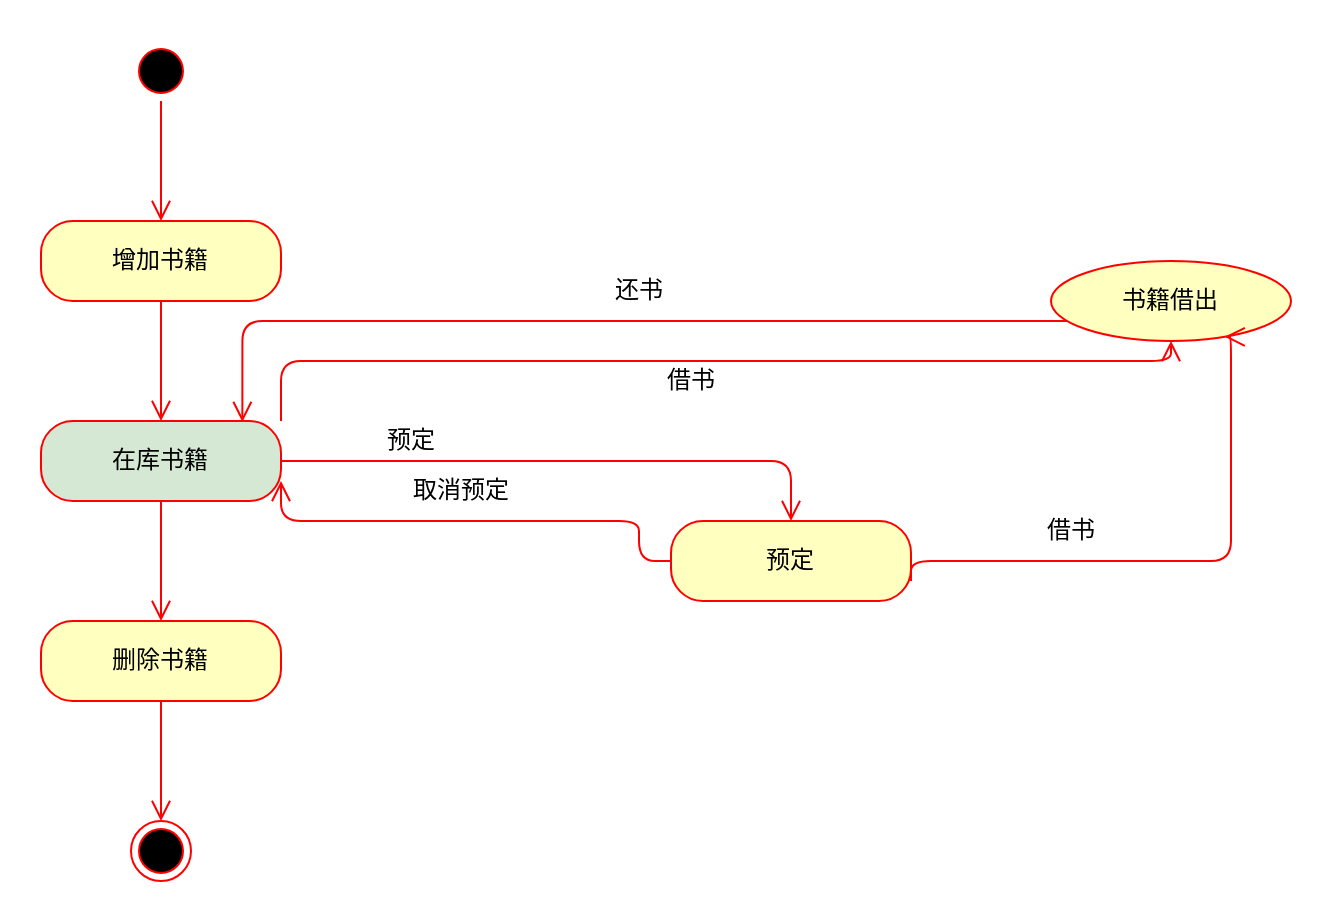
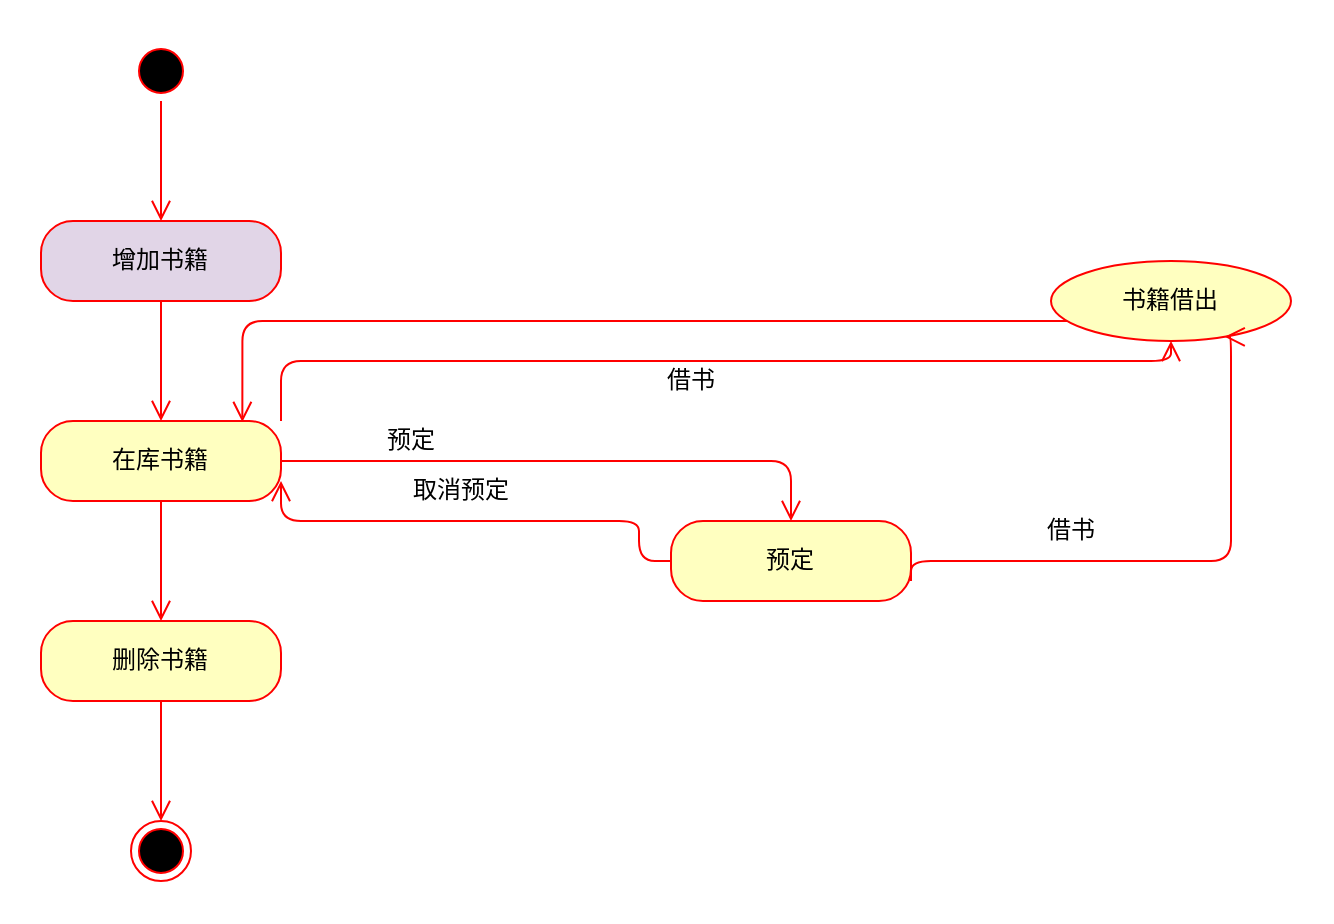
(161, 261) -> (161, 261)
(639, 291) -> none
(161, 461) -> (161, 461)
